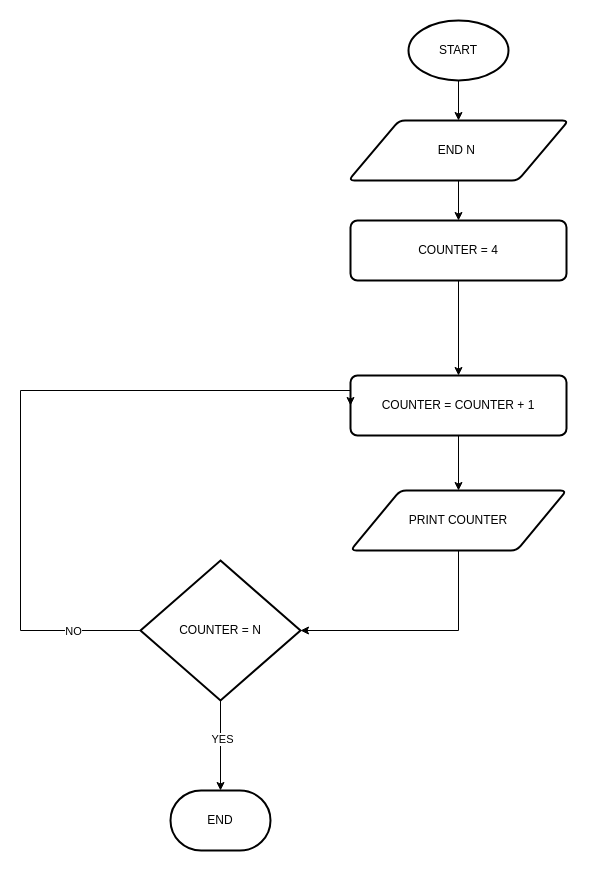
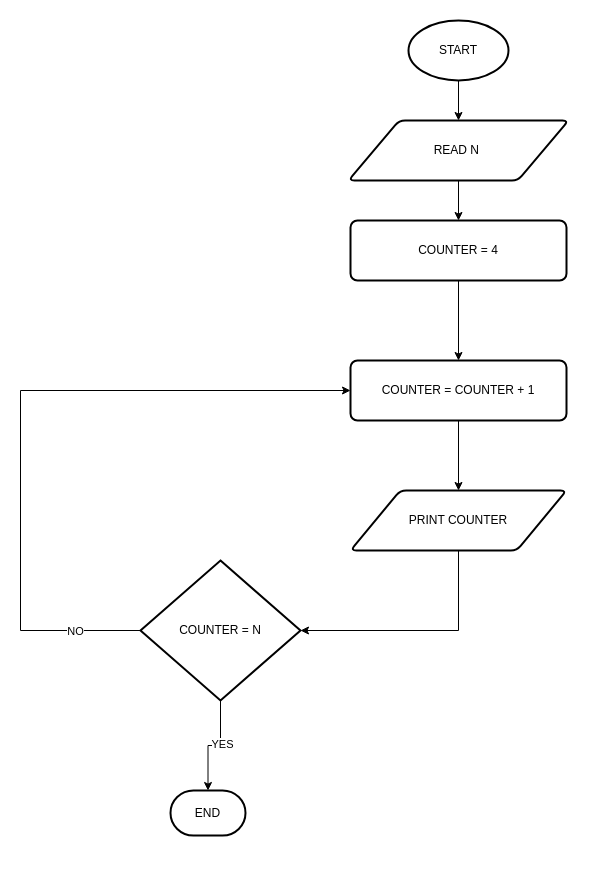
(459, 151) -> (459, 151)
(459, 406) -> (459, 391)
(221, 821) -> (208, 813)
